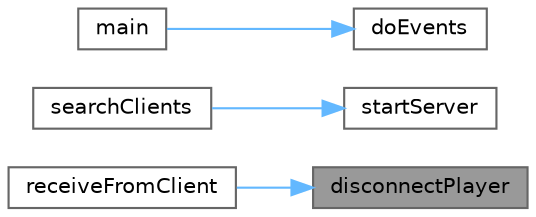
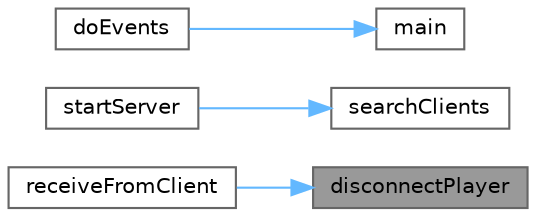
(250, 29) -> (272, 29)
(267, 108) -> (254, 108)
